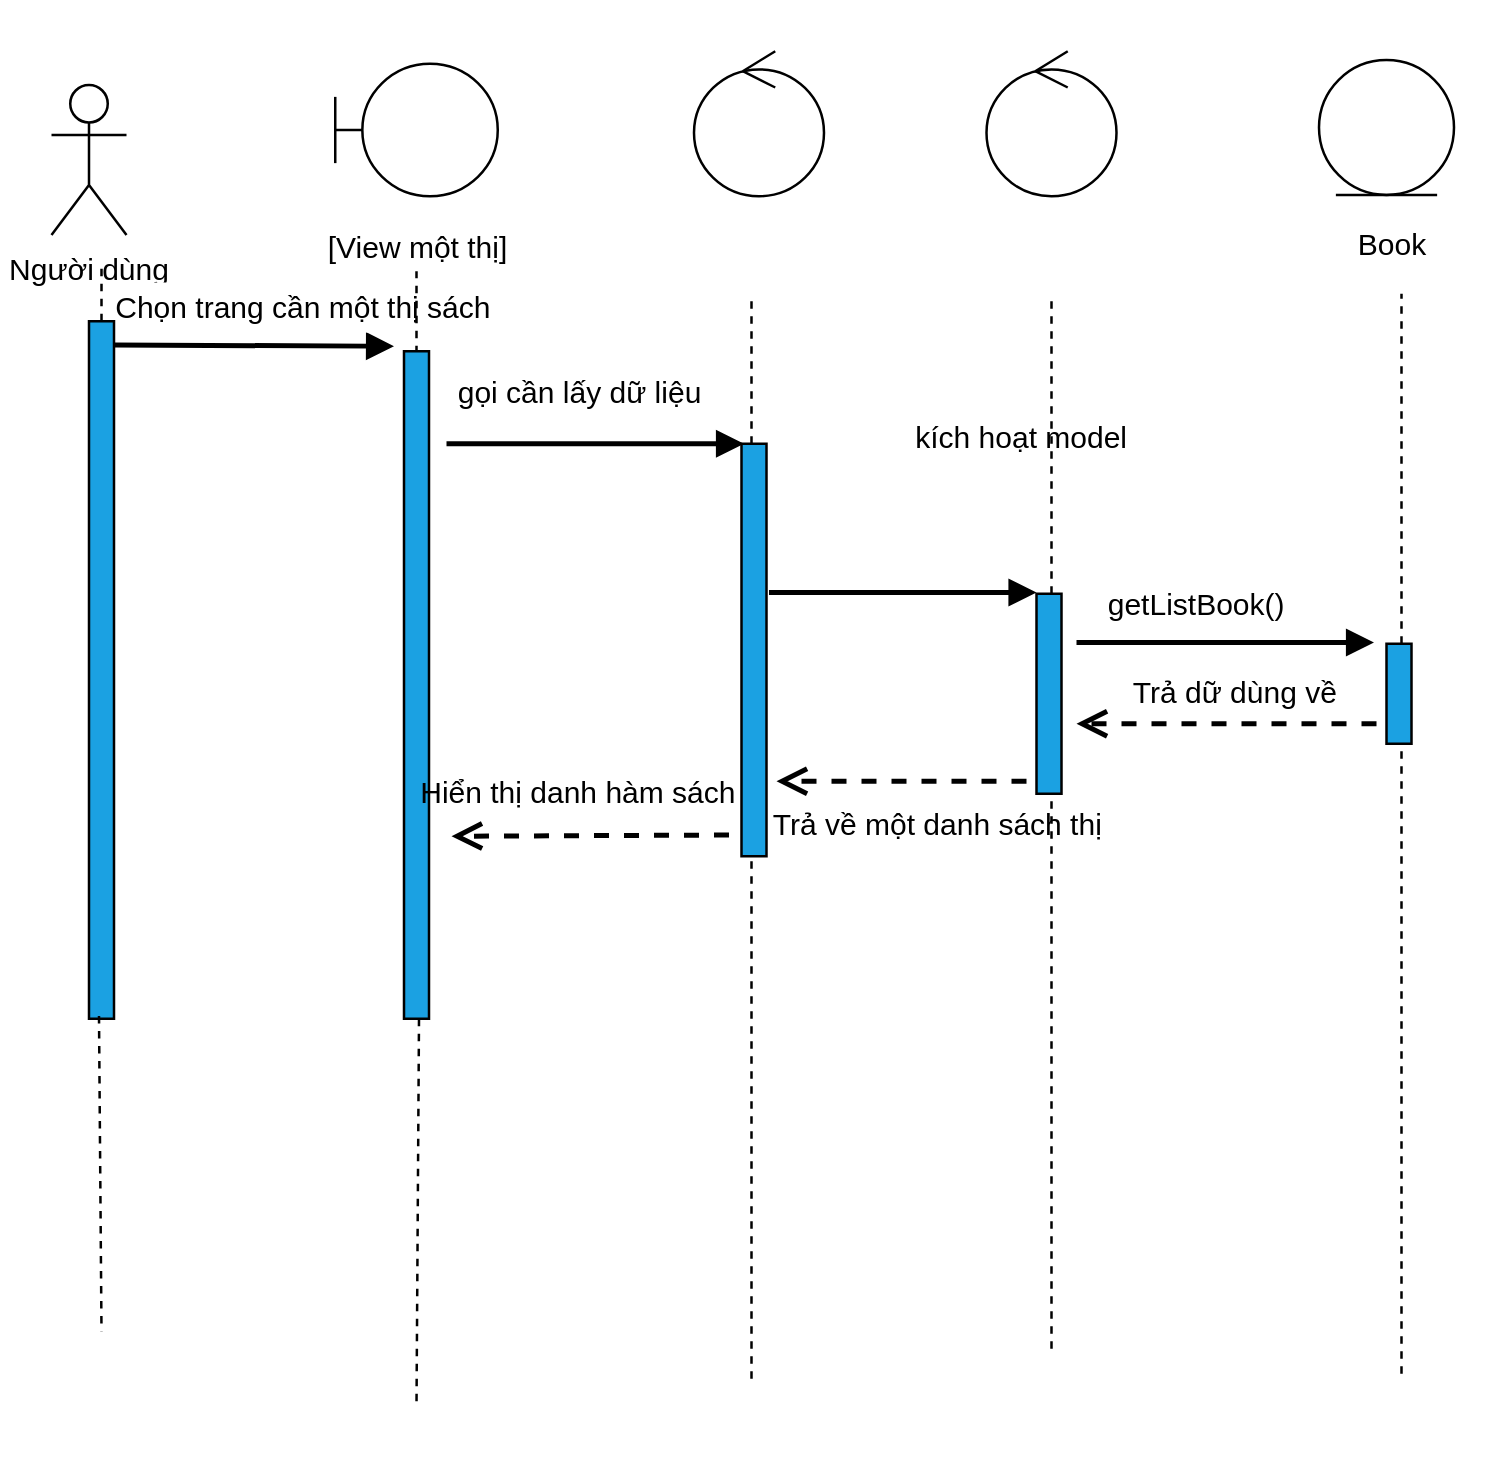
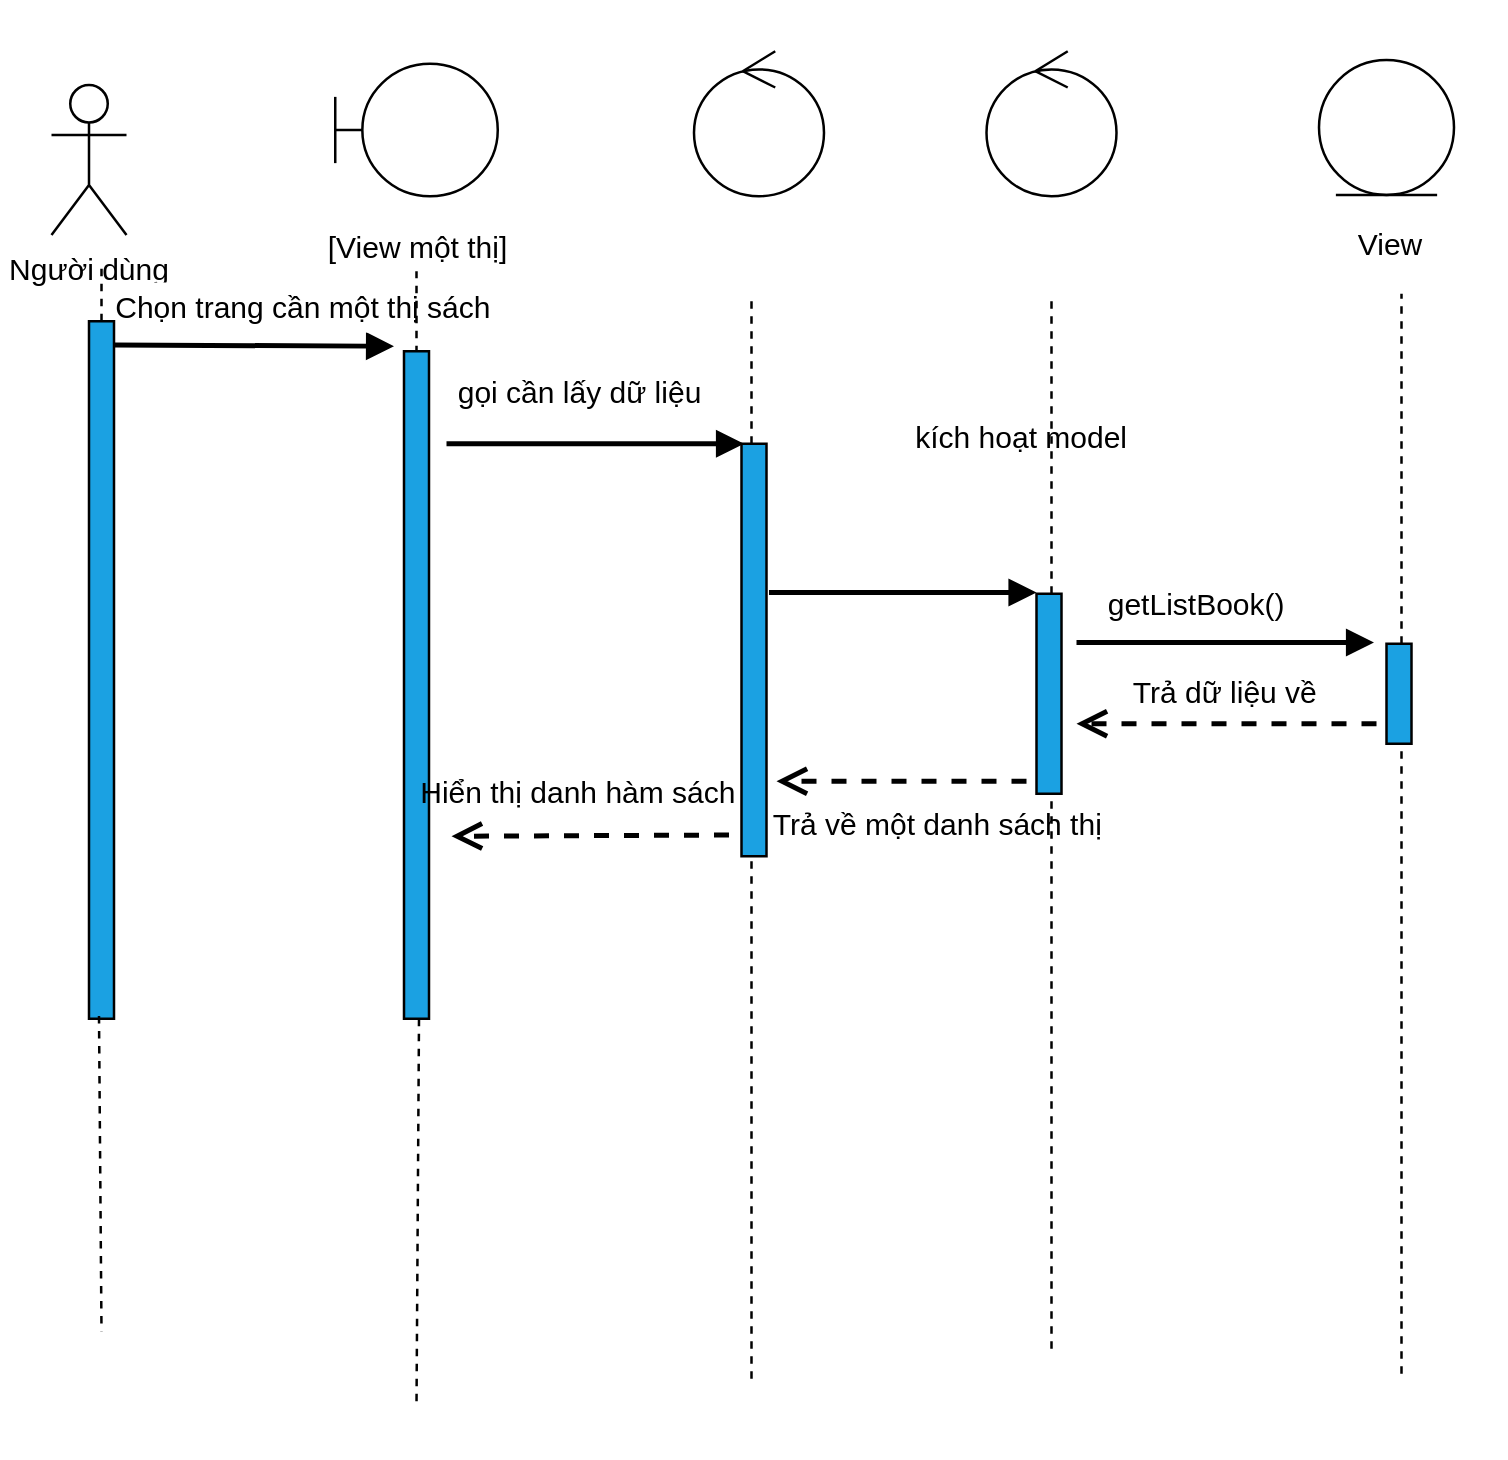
(1392, 247) -> (1388, 247)
(1240, 694) -> (1232, 694)
